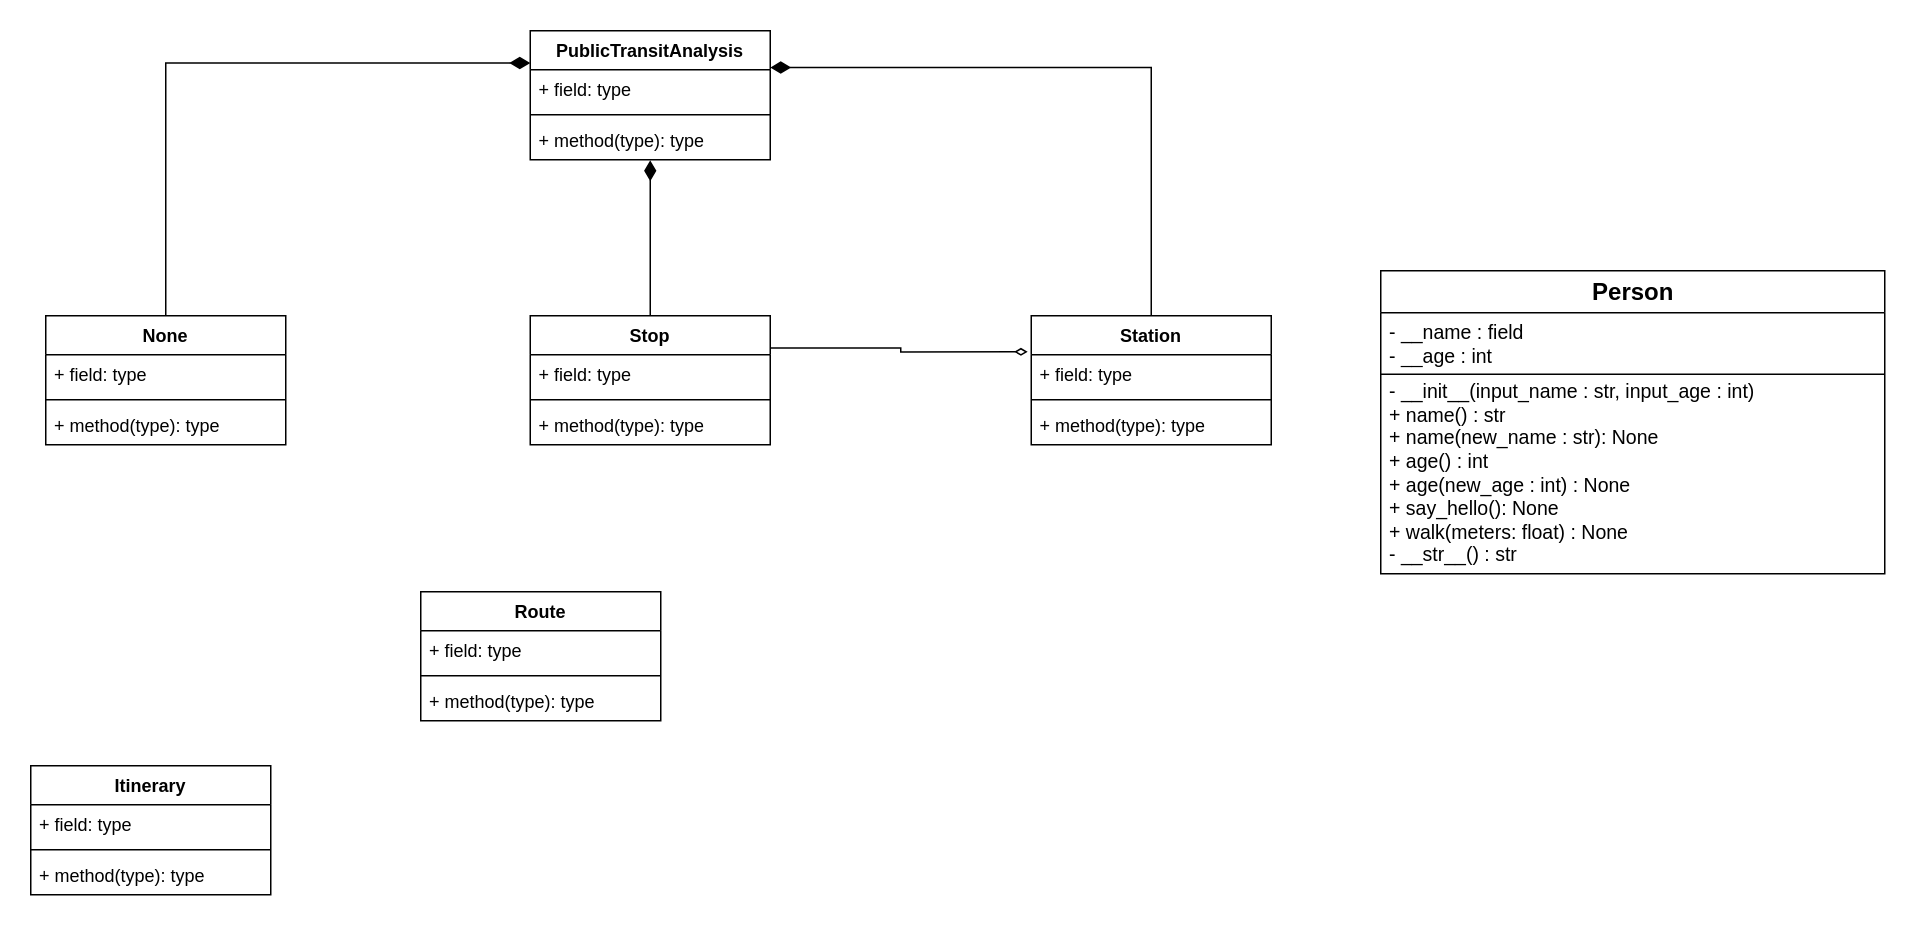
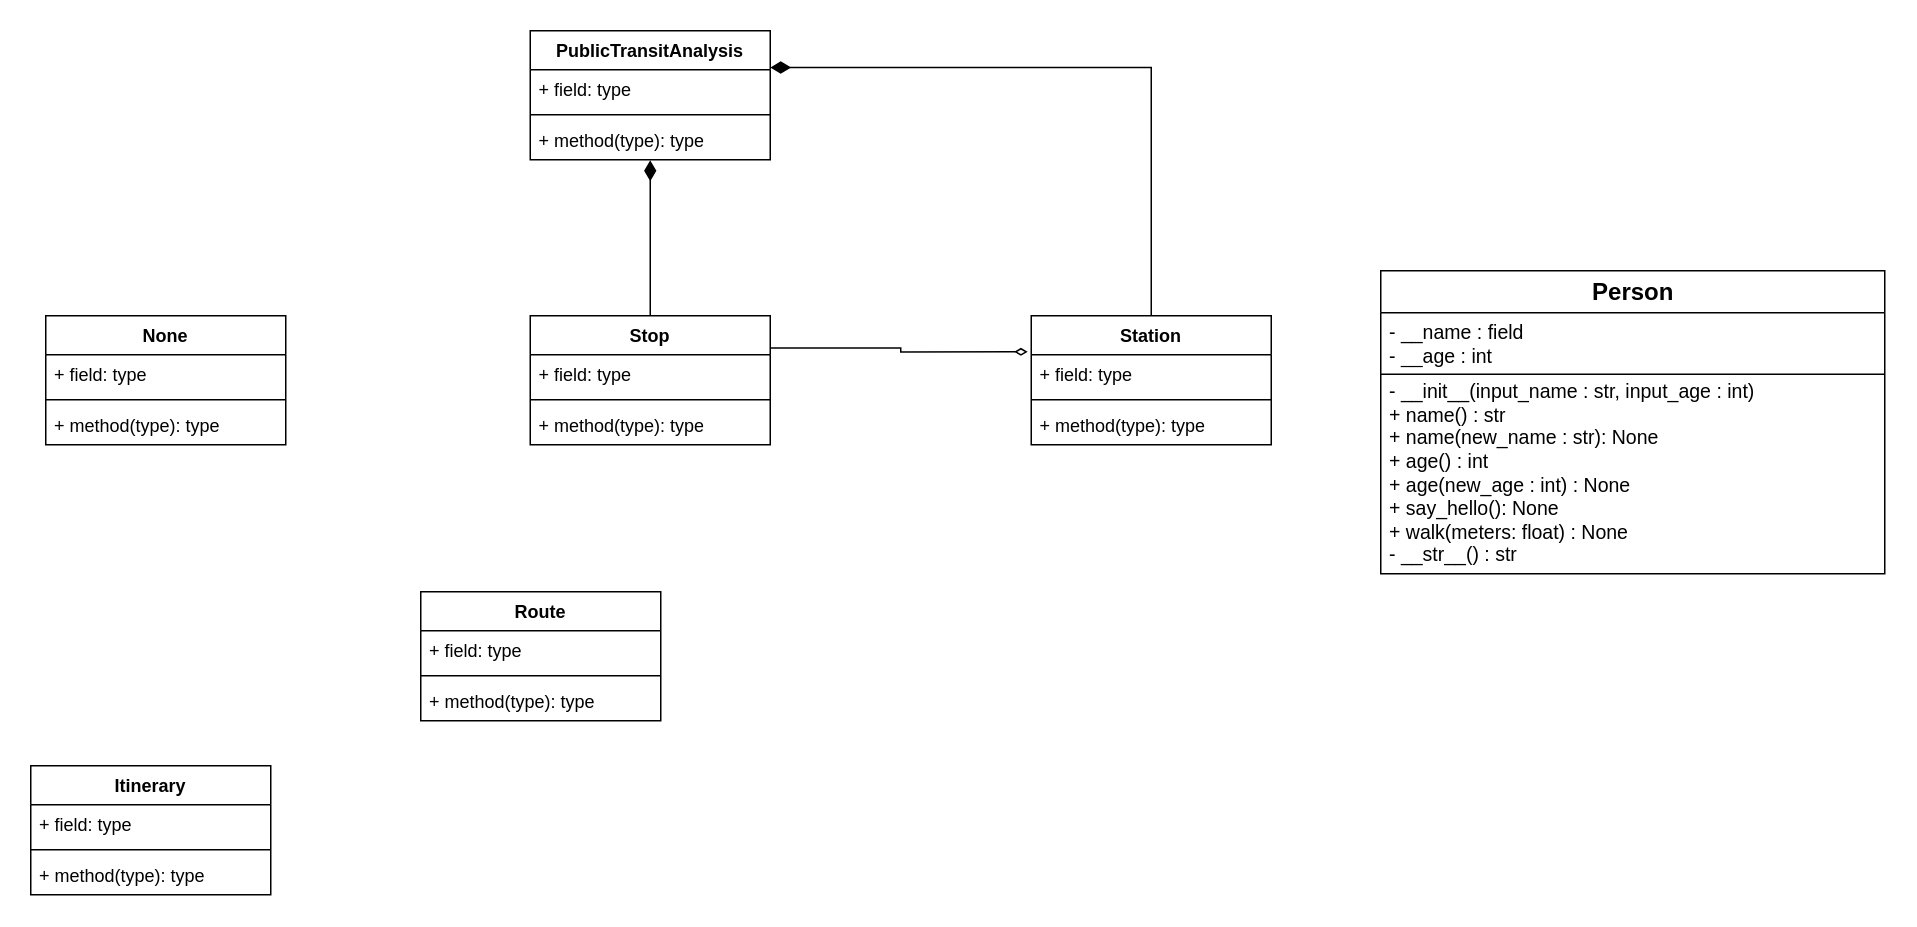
(212, 63) -> none
